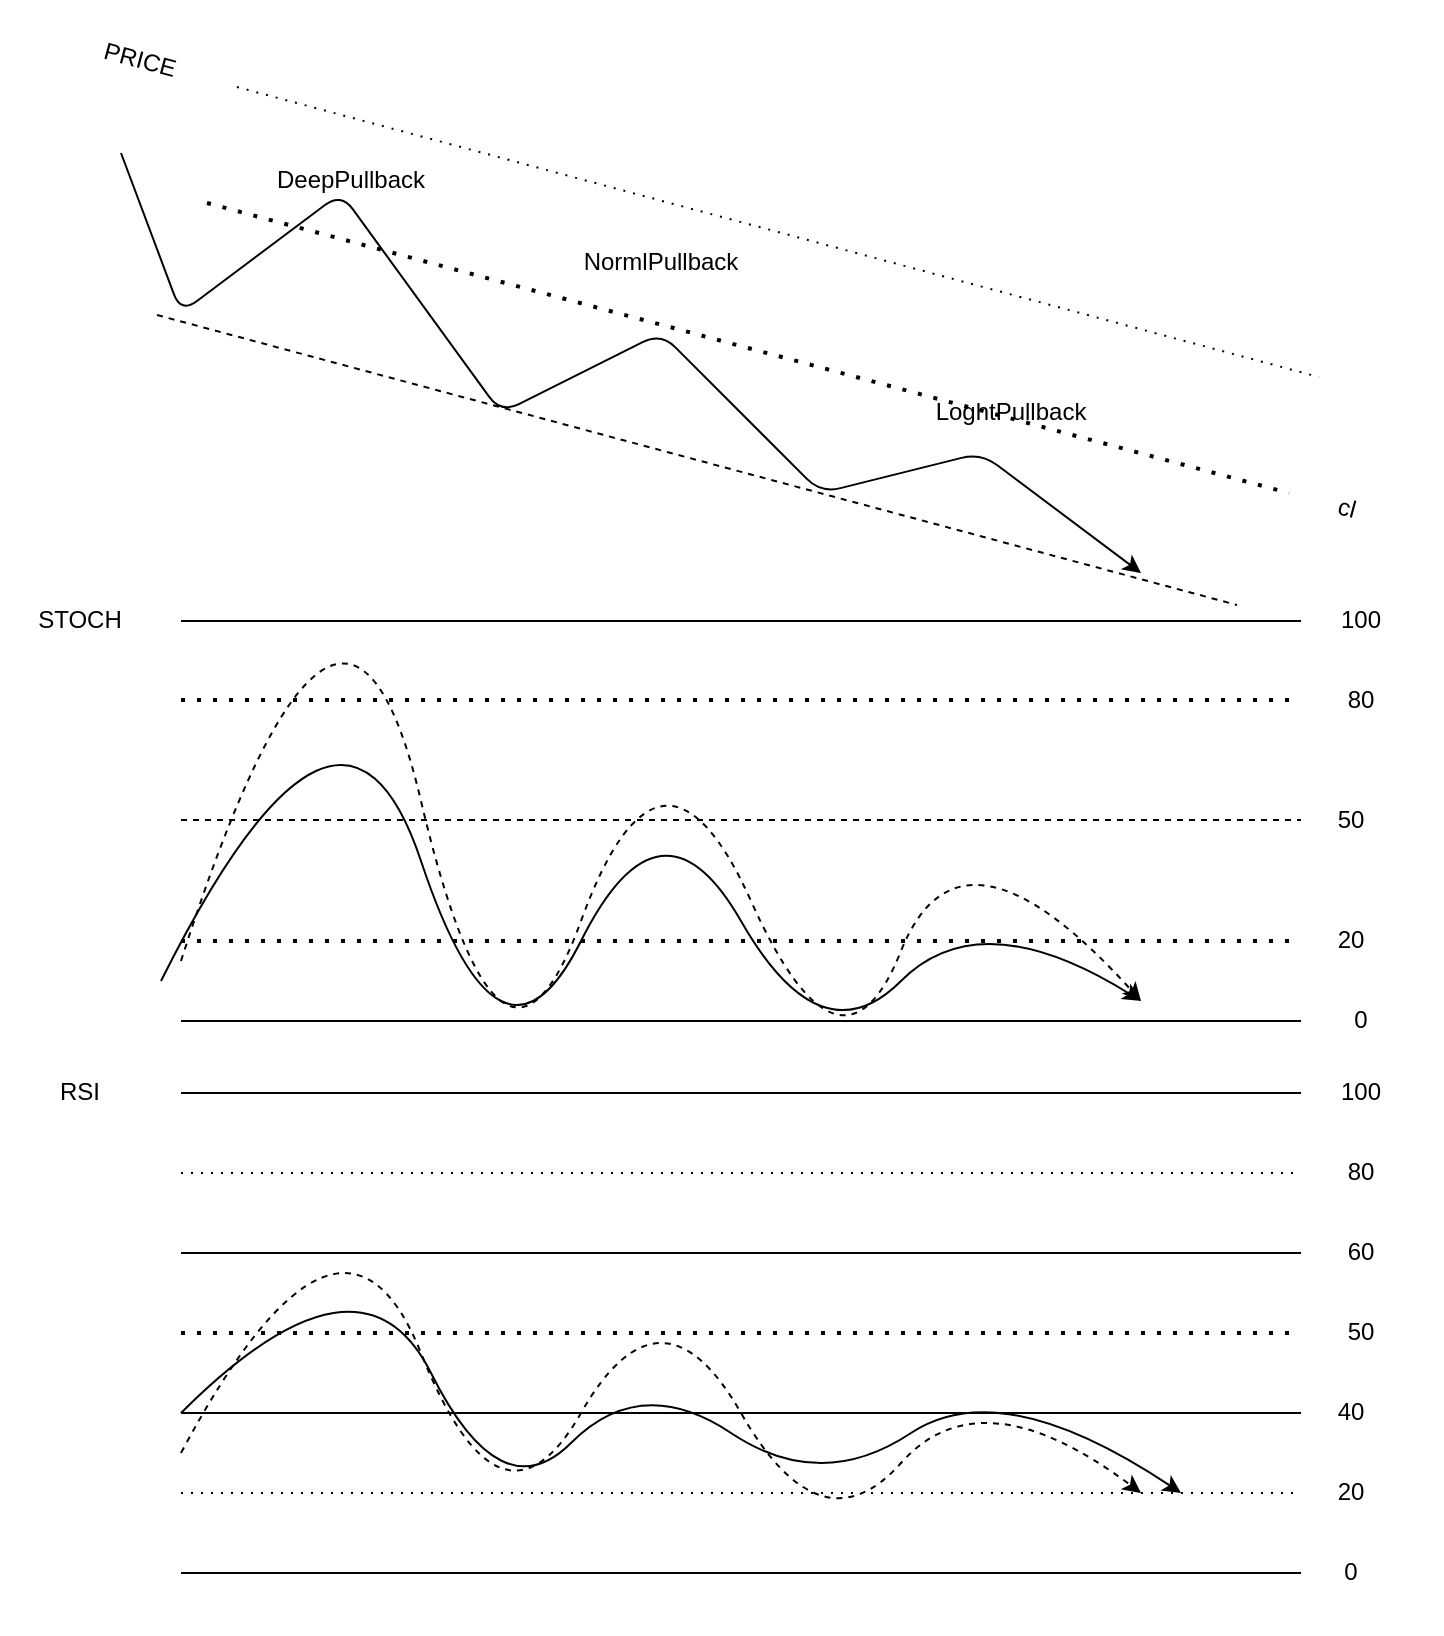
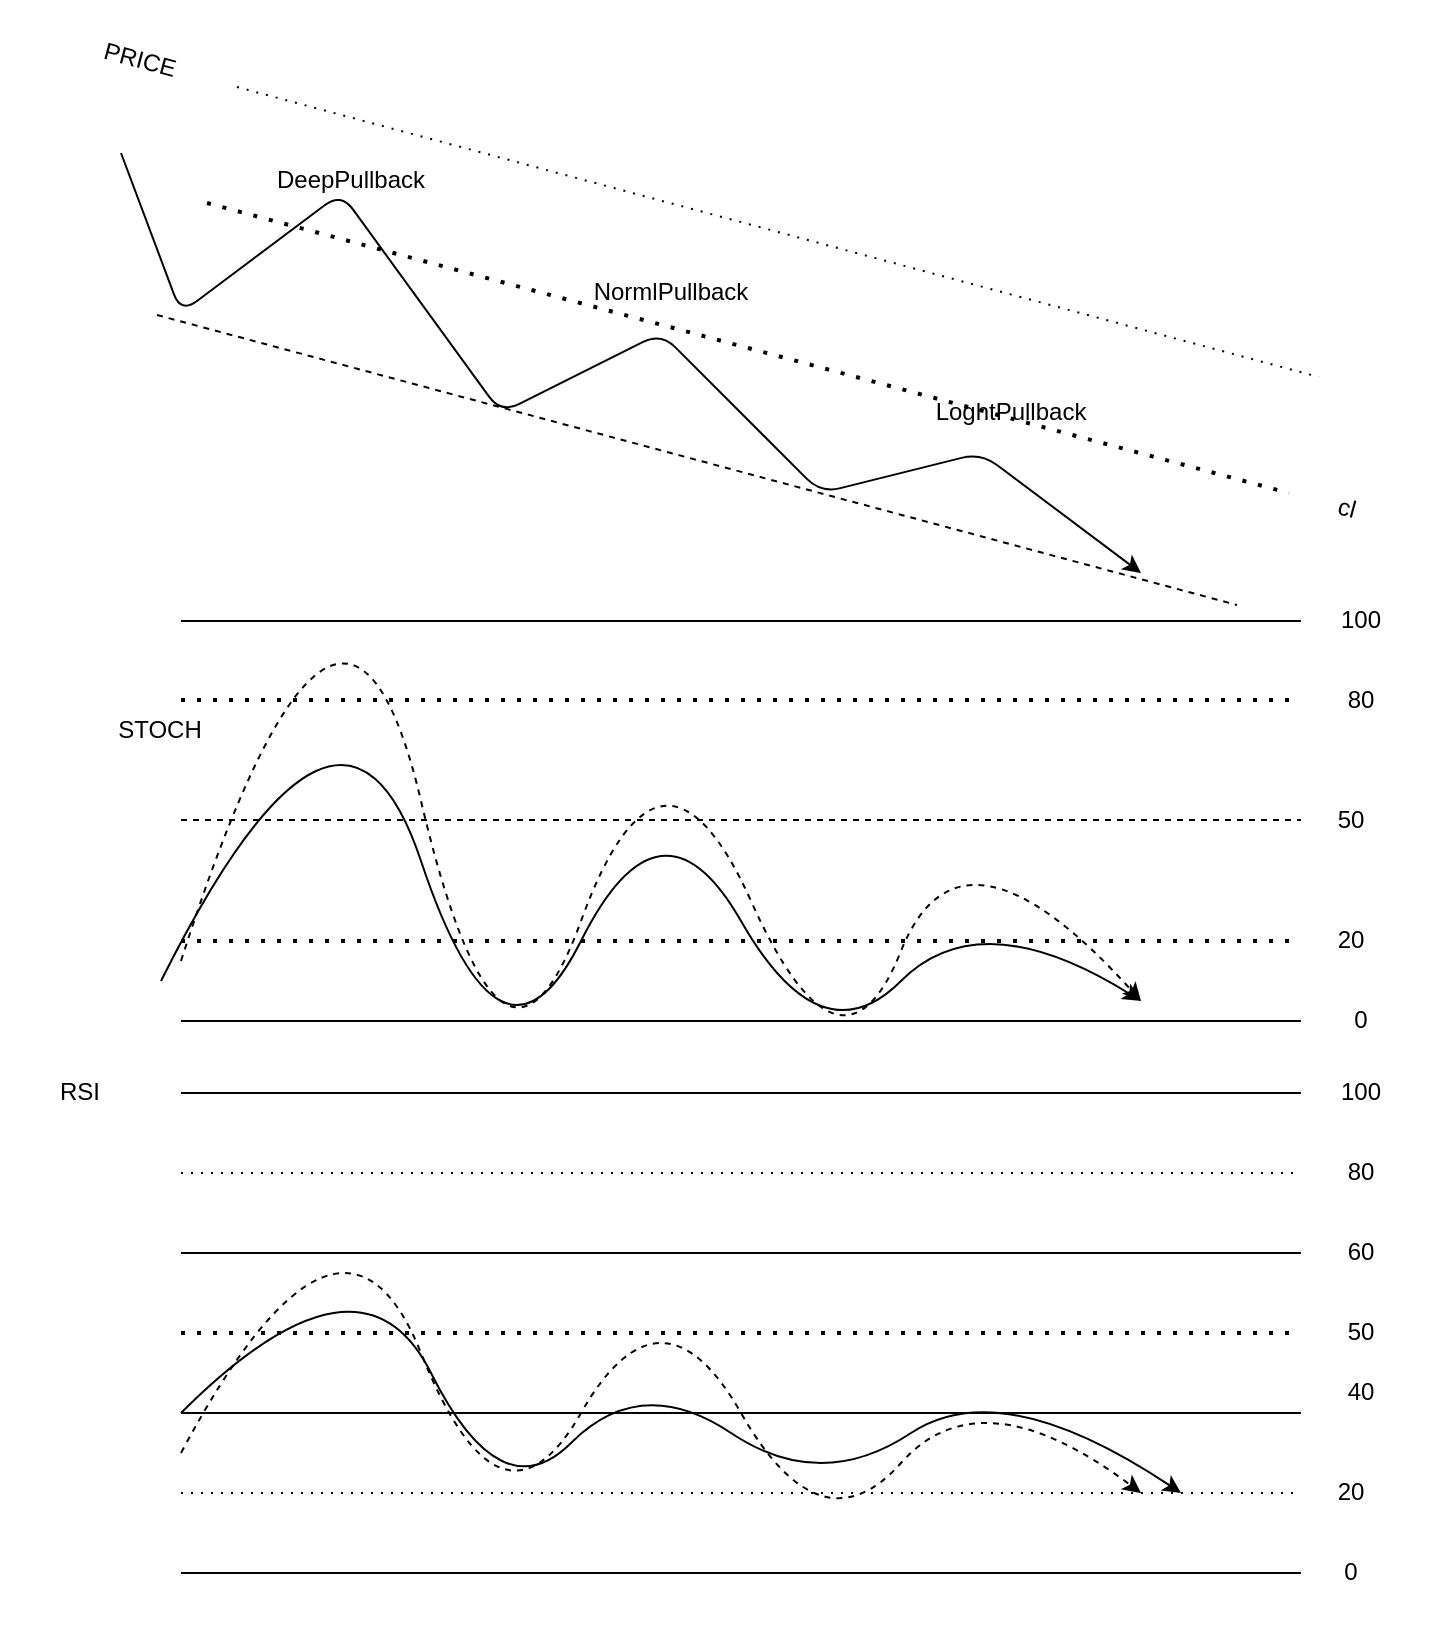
(661, 263) -> (671, 293)
(81, 621) -> (161, 731)
(1351, 1413) -> (1361, 1393)
